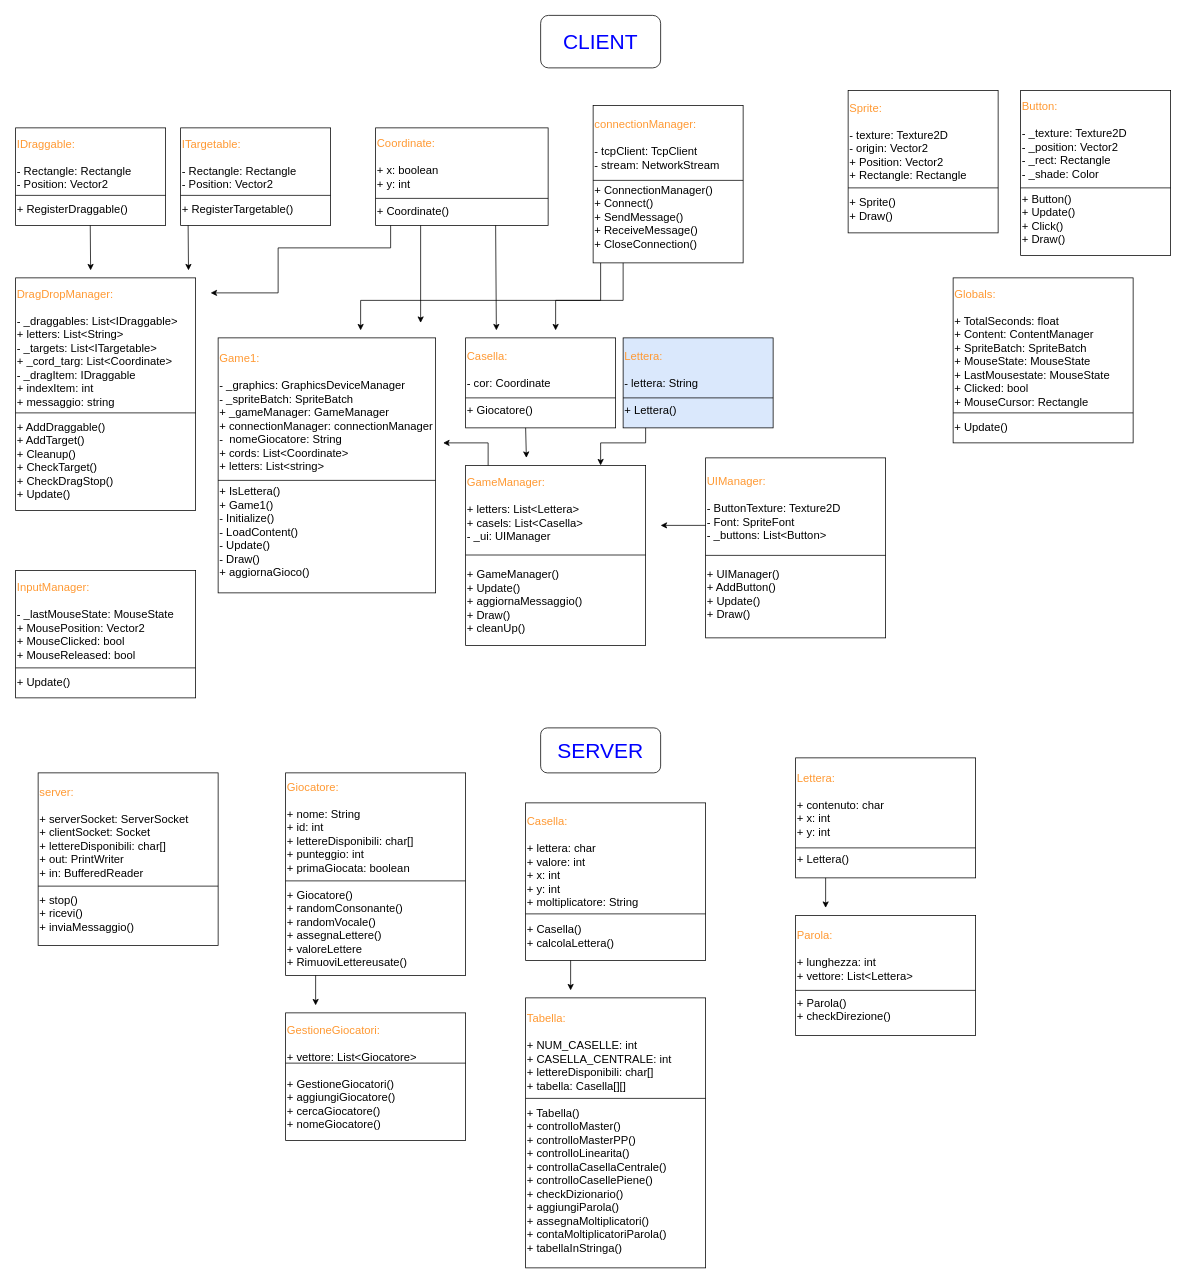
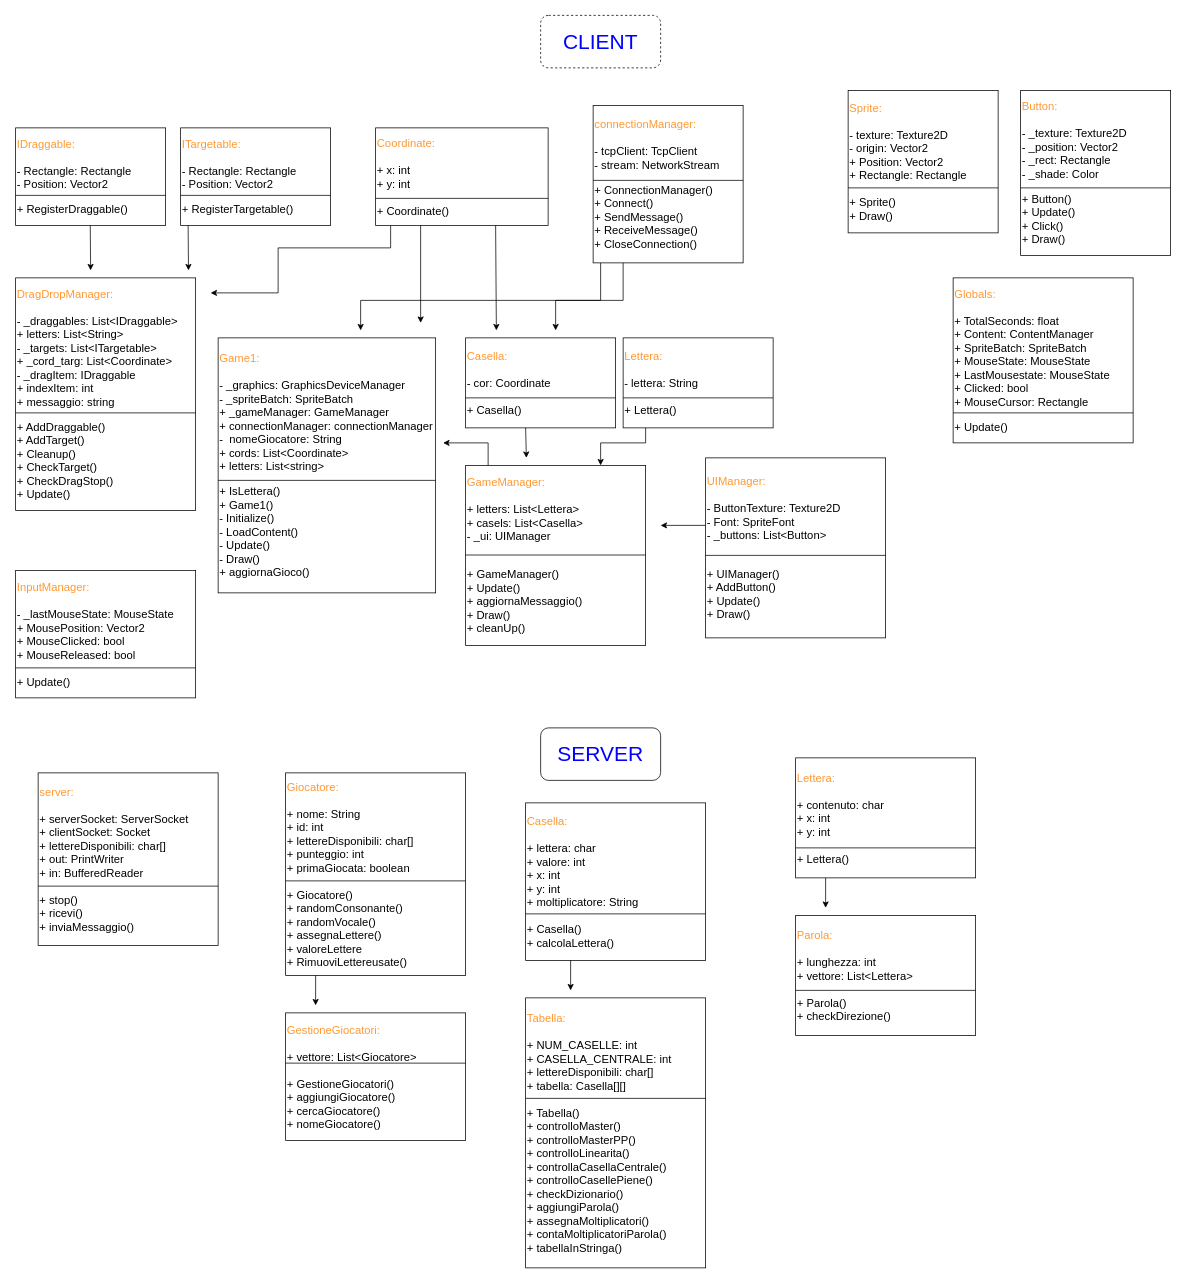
(600, 42) -> (600, 42)
(410, 177) -> (410, 177)
(505, 383) -> (505, 383)
(698, 383) -> (698, 383)
(600, 750) -> (600, 754)
